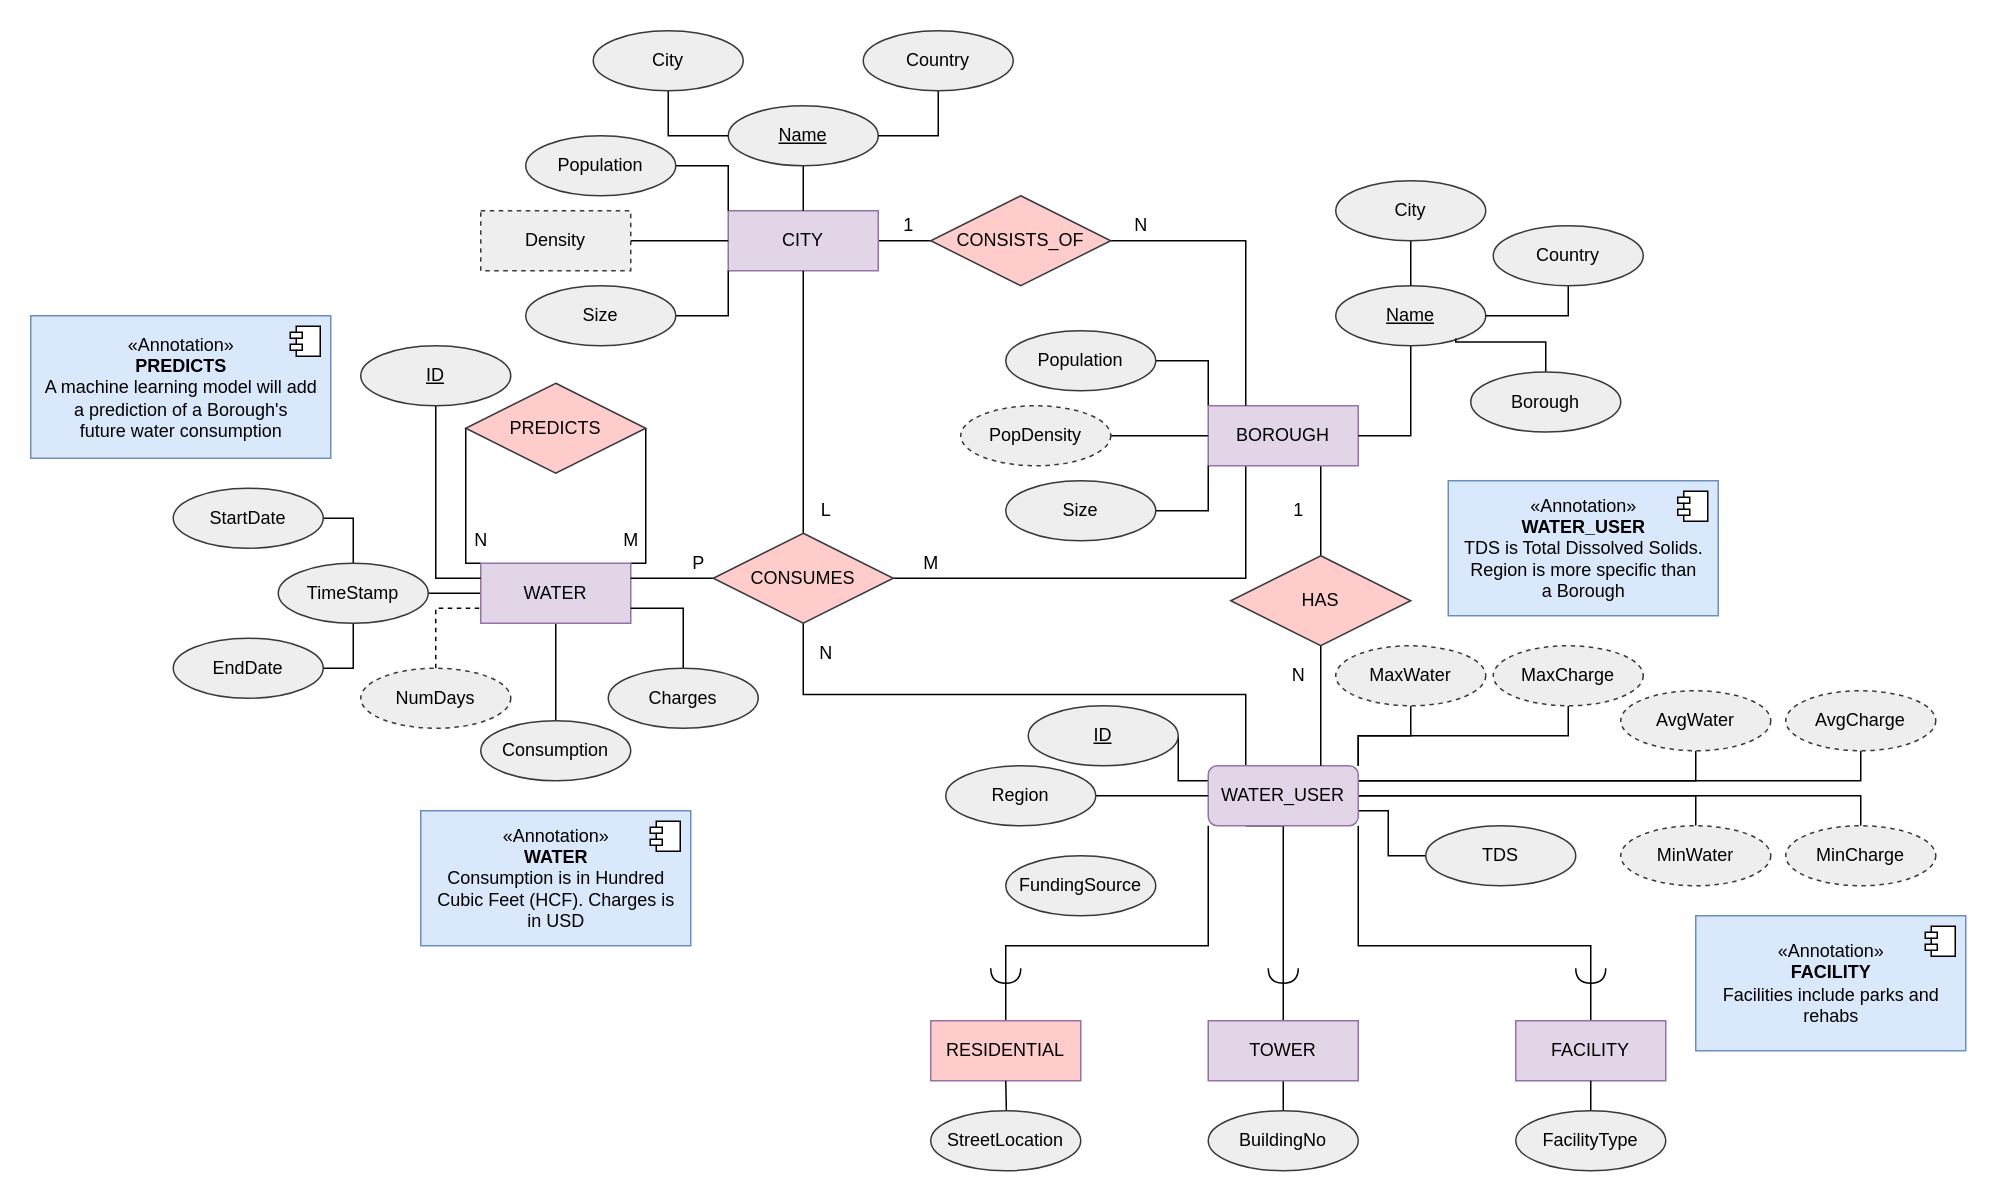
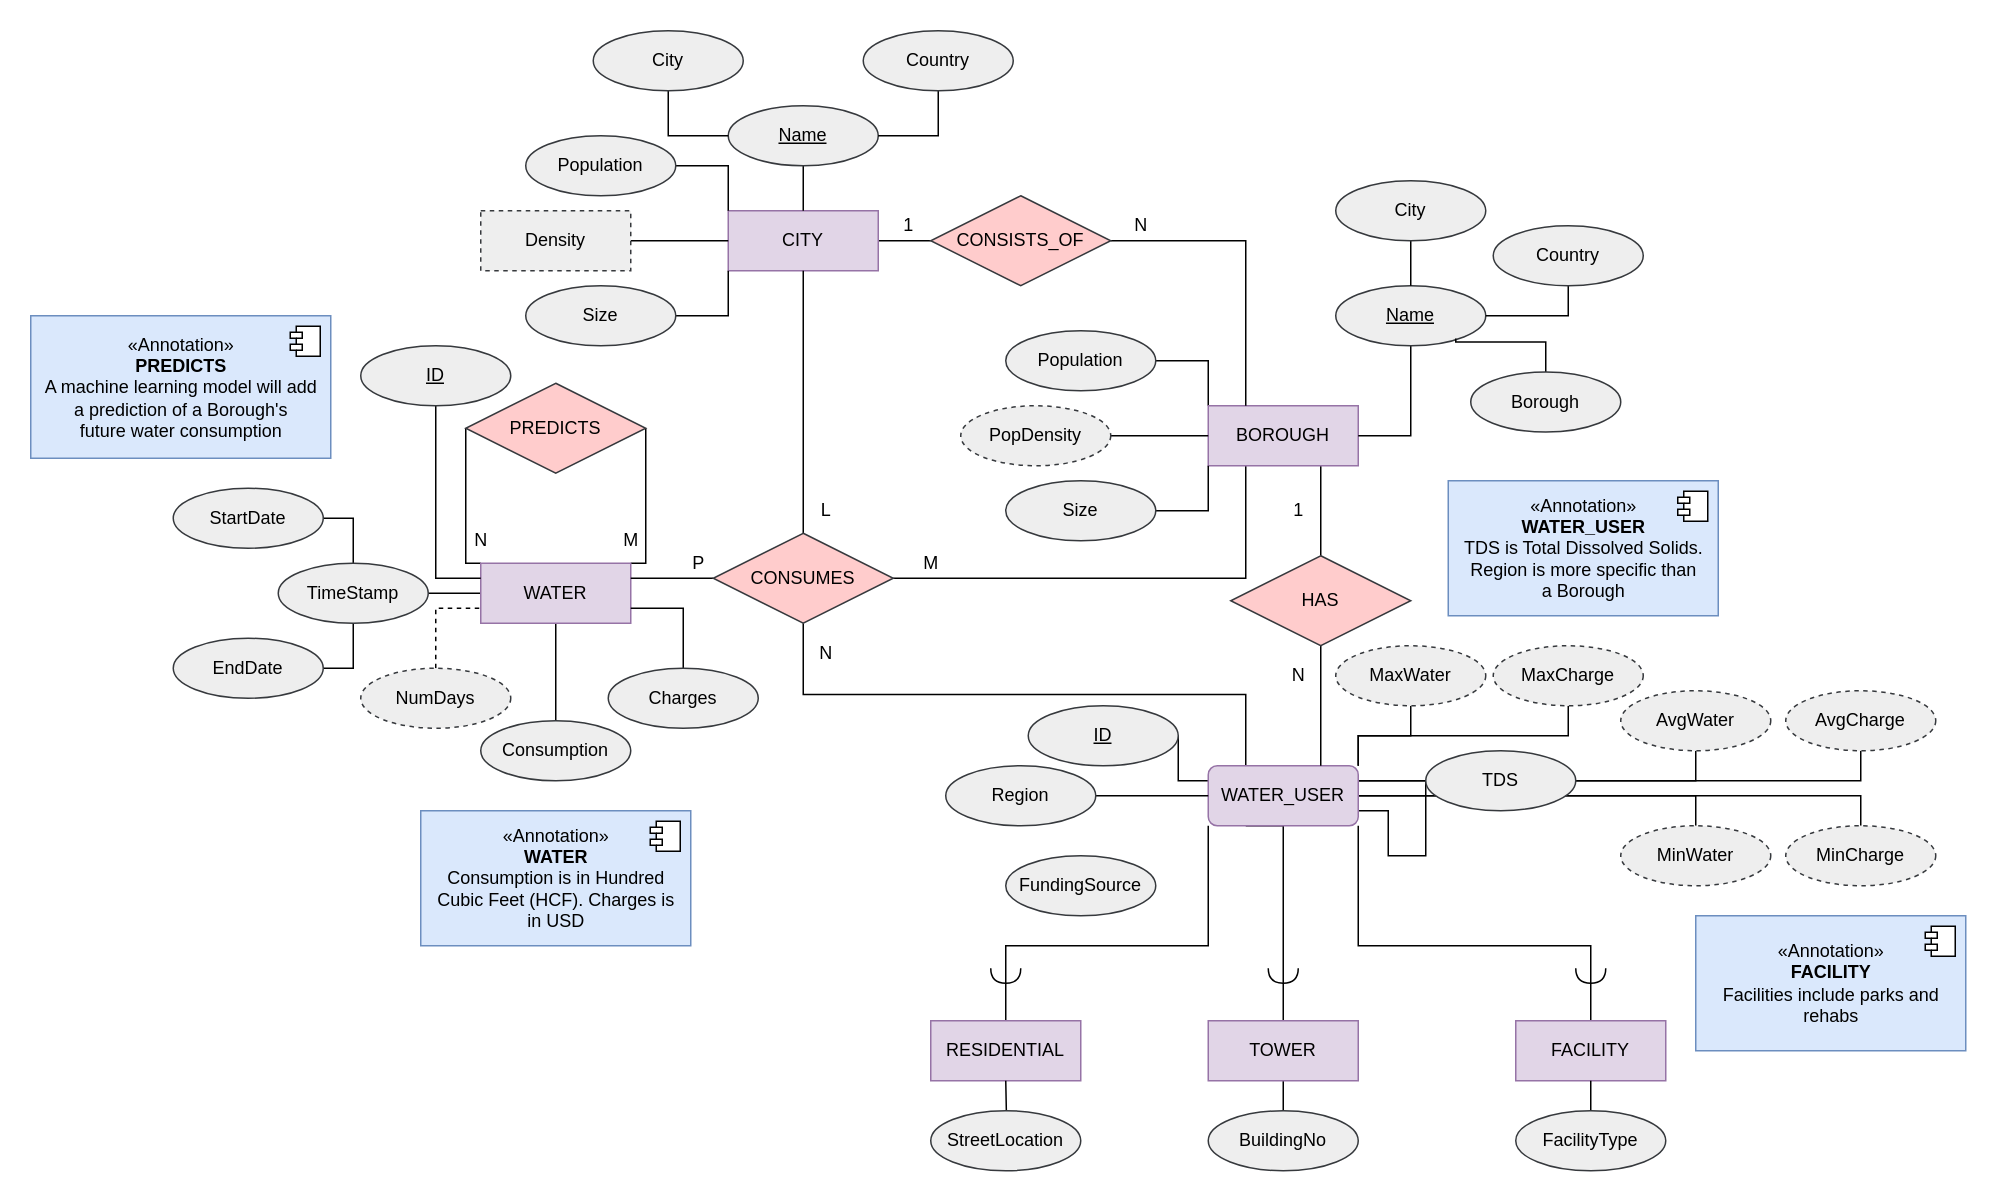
(1501, 856) -> (1501, 781)
(1006, 1051) -> (1006, 1051)
